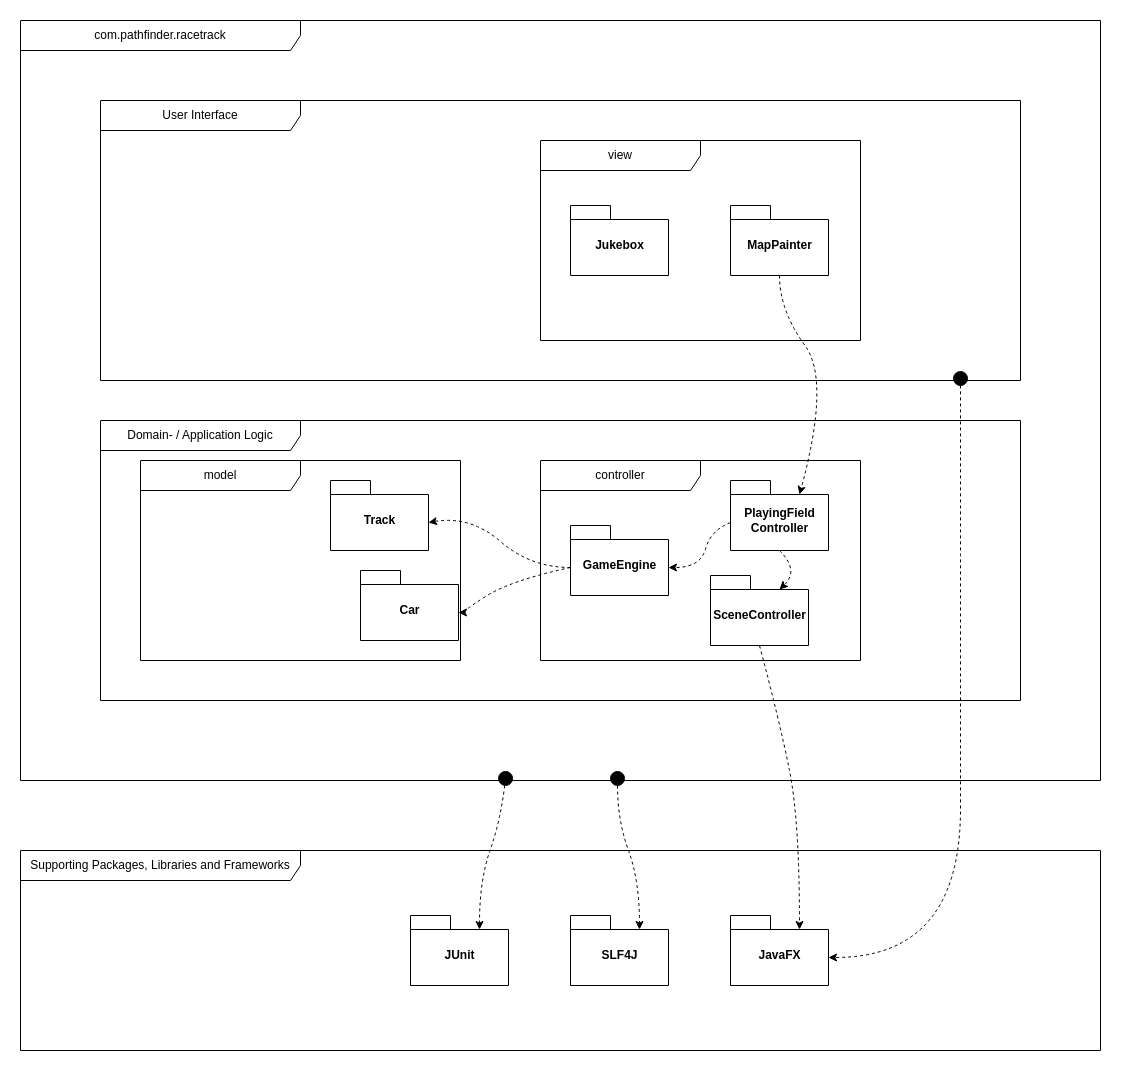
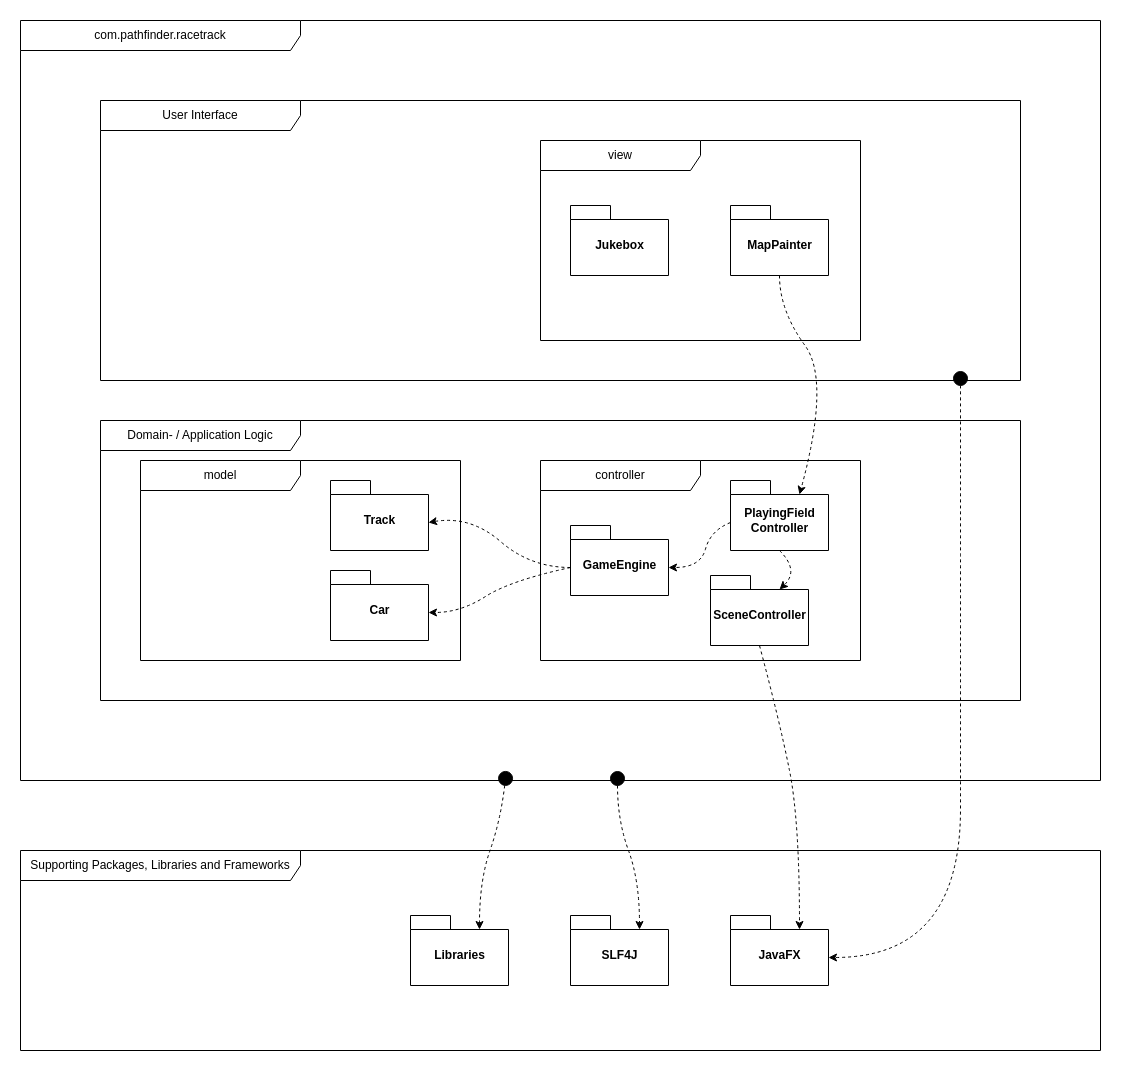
(410, 606) -> (380, 606)
(460, 956) -> (460, 956)
